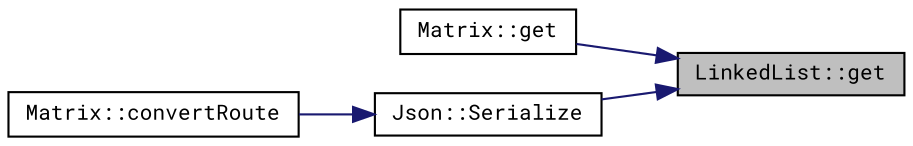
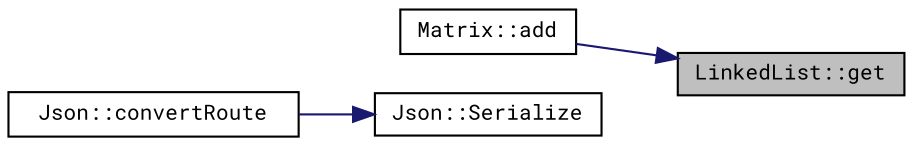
(488, 32) -> (488, 32)
(629, 96) -> none
(154, 114) -> (154, 114)
